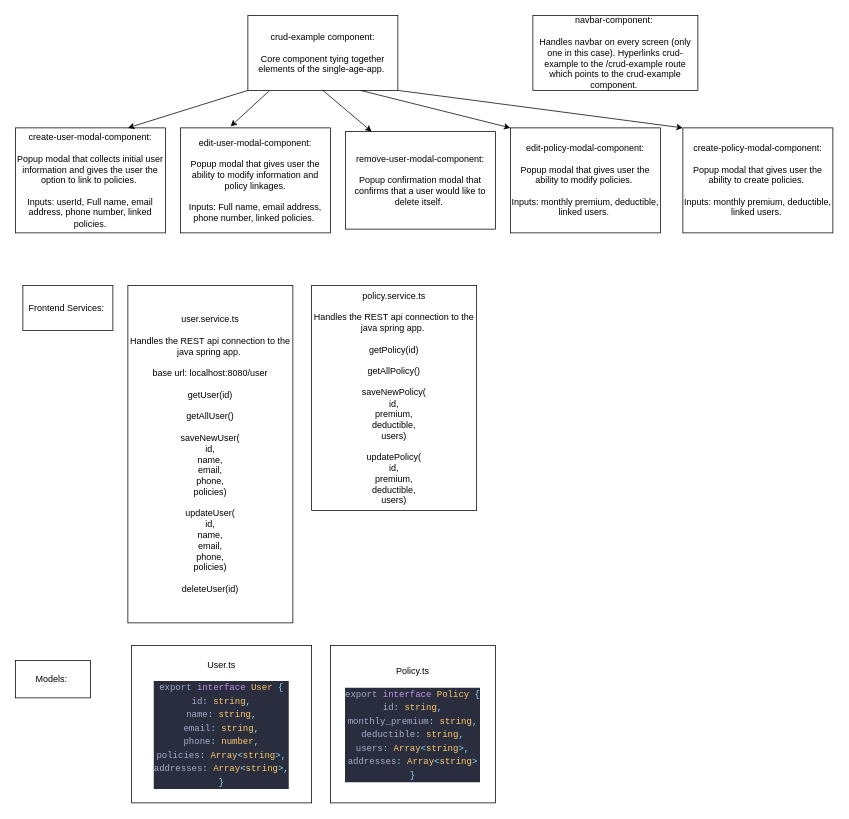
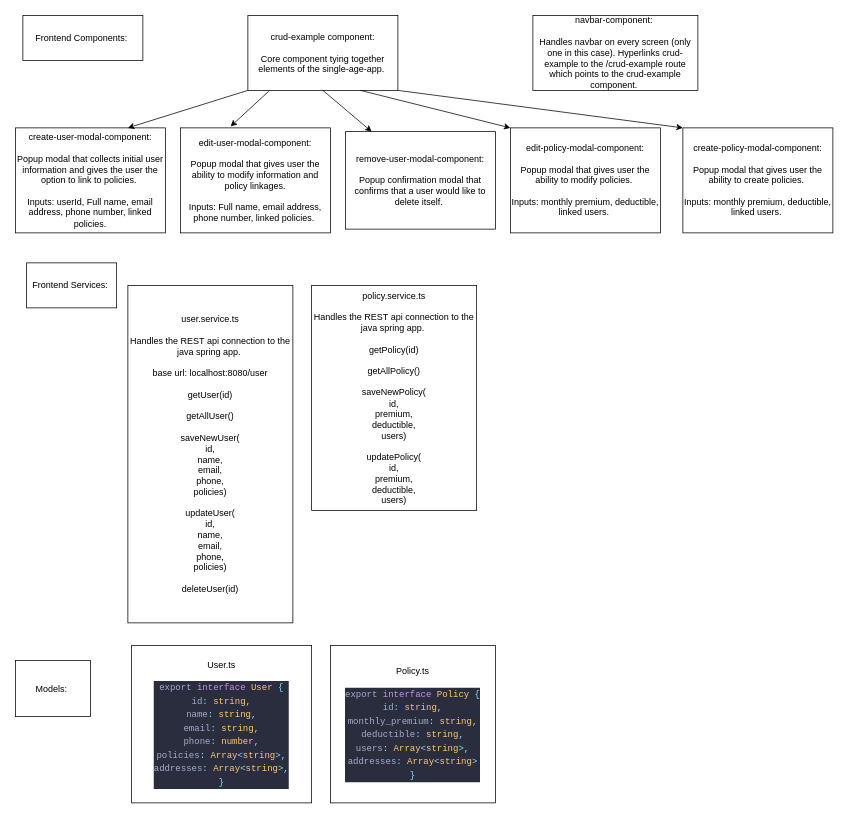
none -> (83, 38)
(68, 308) -> (72, 285)
(53, 679) -> (53, 689)
